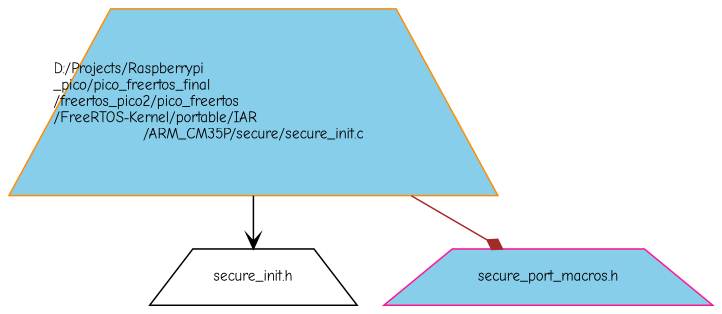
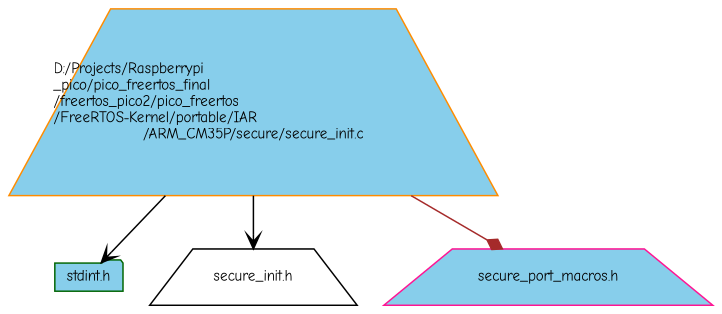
none -> (89, 277)
